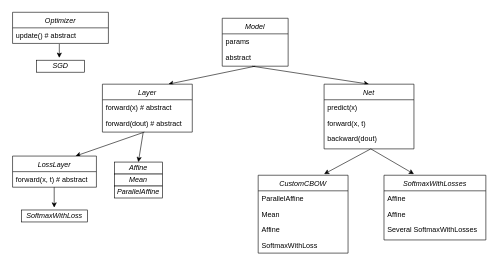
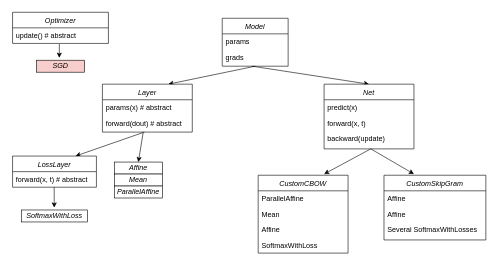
(242, 58) -> (236, 58)
(60, 66) -> (60, 66)
(146, 108) -> (144, 108)
(356, 139) -> (360, 139)
(435, 184) -> (435, 184)
